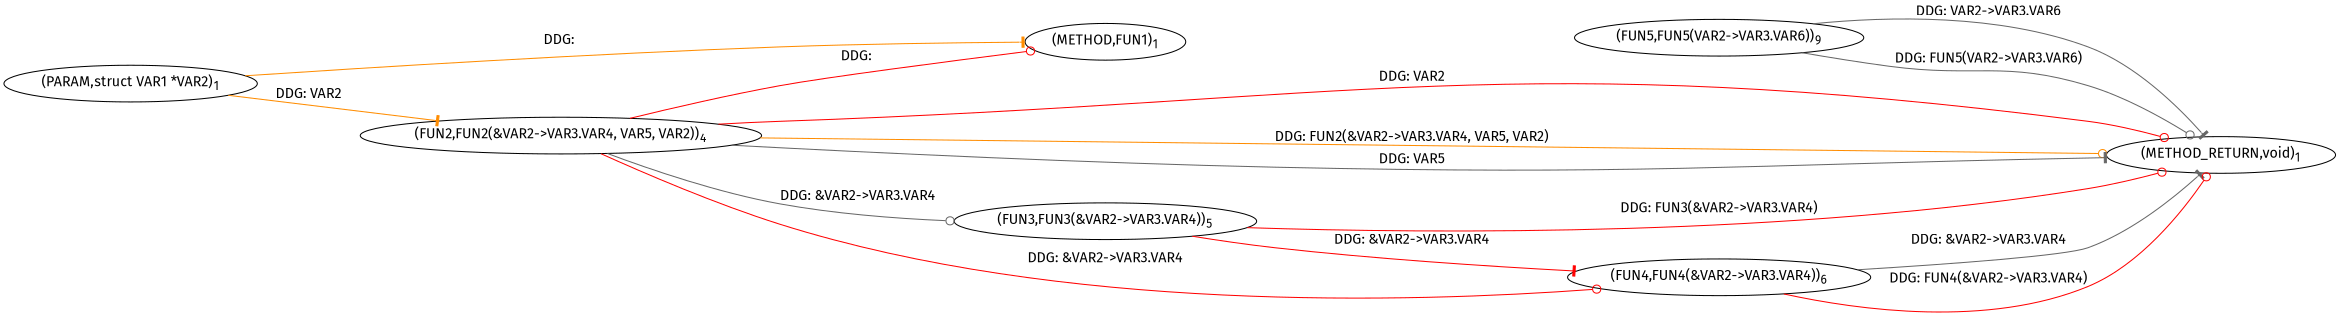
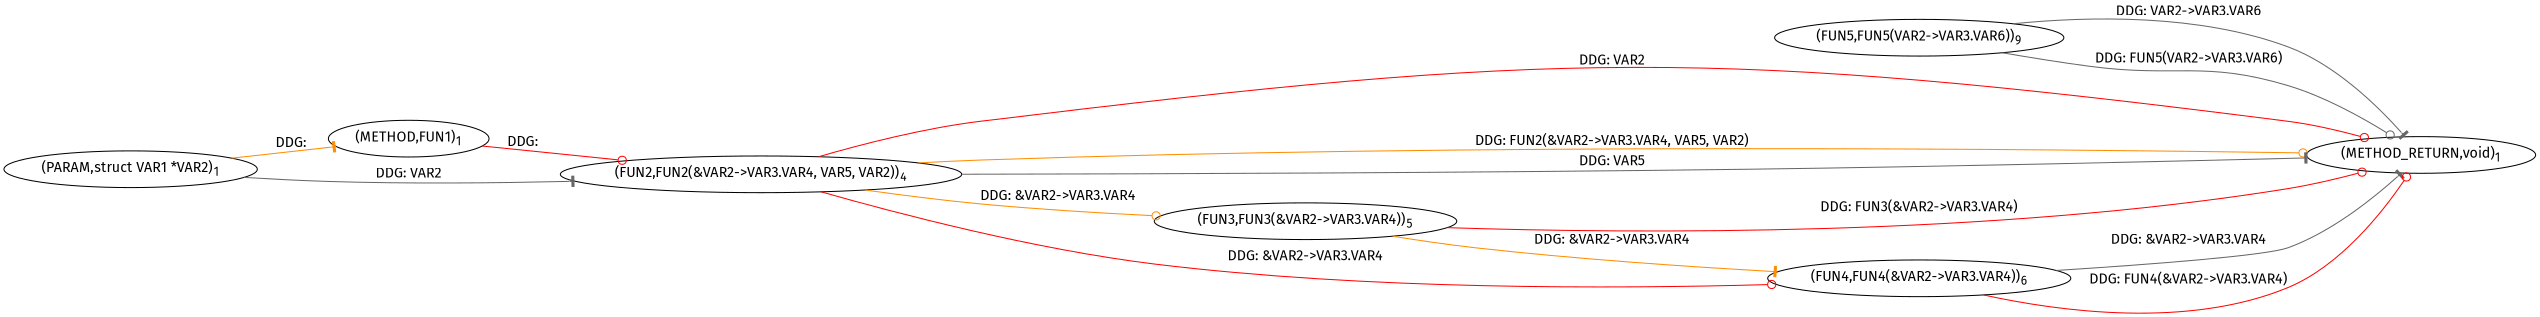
(827, 78) -> (550, 153)
(331, 108) -> (407, 183)
(773, 203) -> (1008, 206)
(1381, 258) -> (1582, 258)
